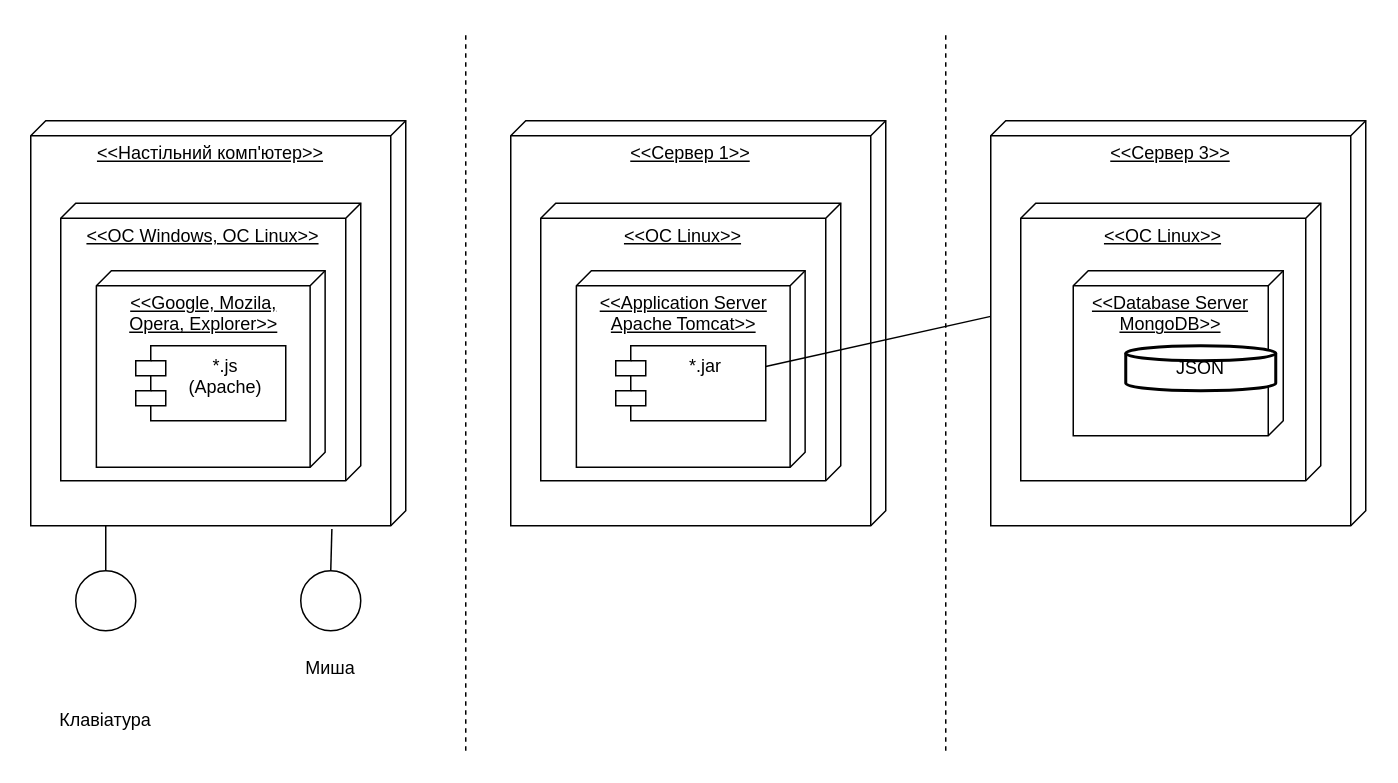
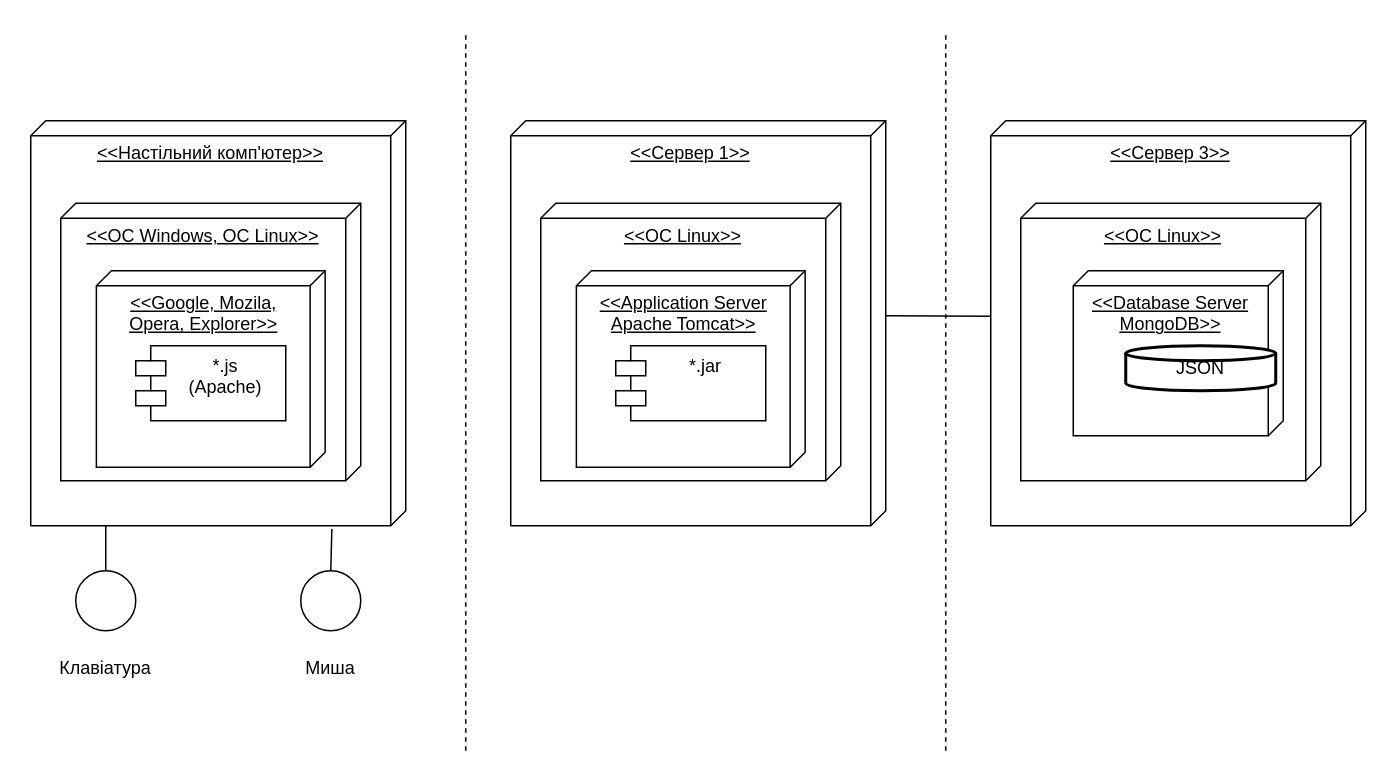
(876, 342) -> (937, 316)
(106, 721) -> (106, 668)
